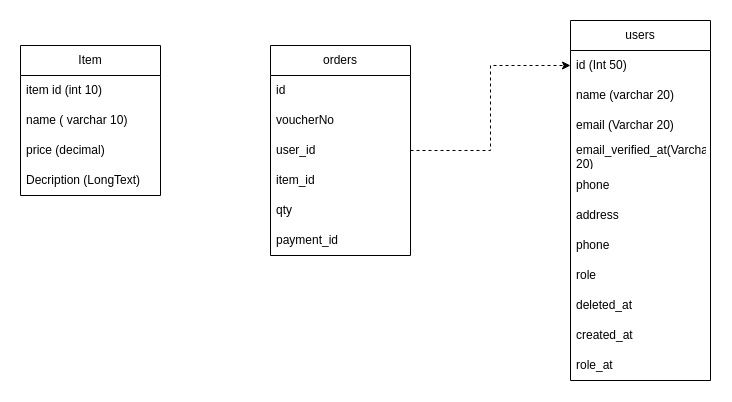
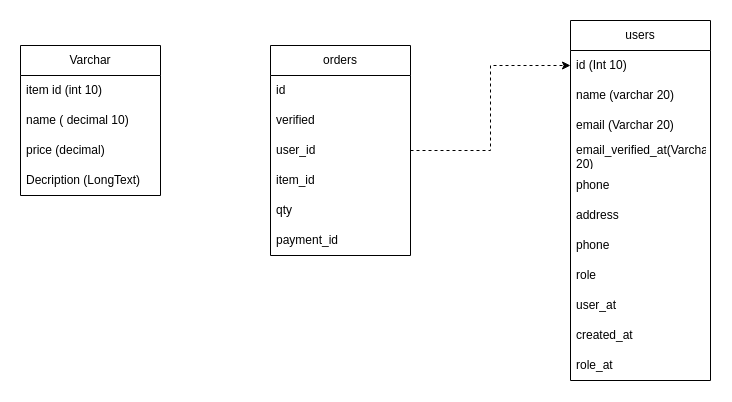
(91, 61) -> (91, 61)
(609, 66) -> (609, 66)
(82, 121) -> (79, 121)
(307, 121) -> (300, 121)
(609, 306) -> (600, 306)
